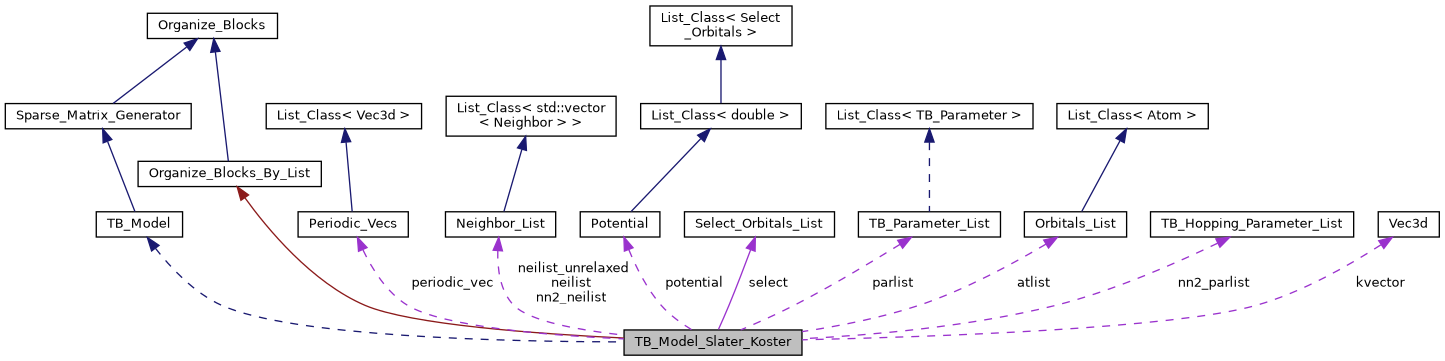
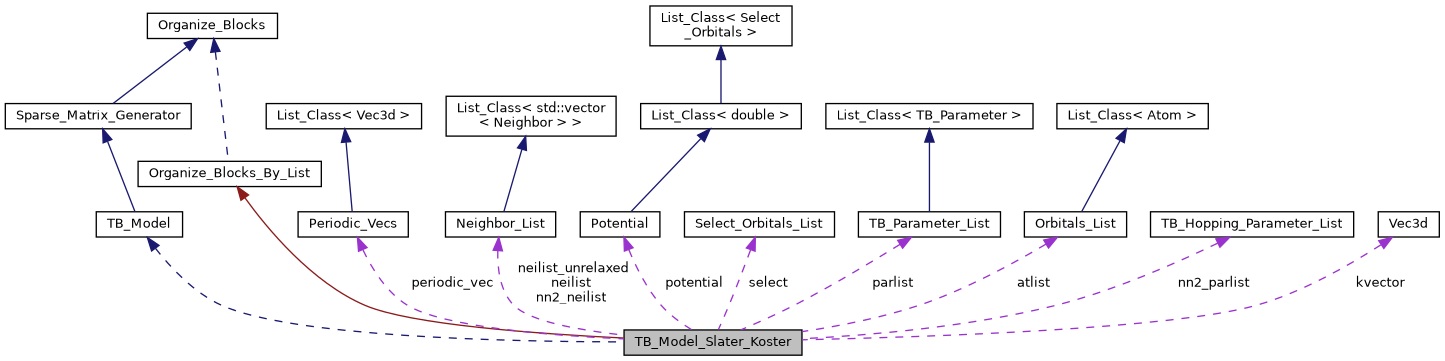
(222, 107) -> (222, 107)
(929, 177) -> (929, 177)
(735, 290) -> (735, 290)
